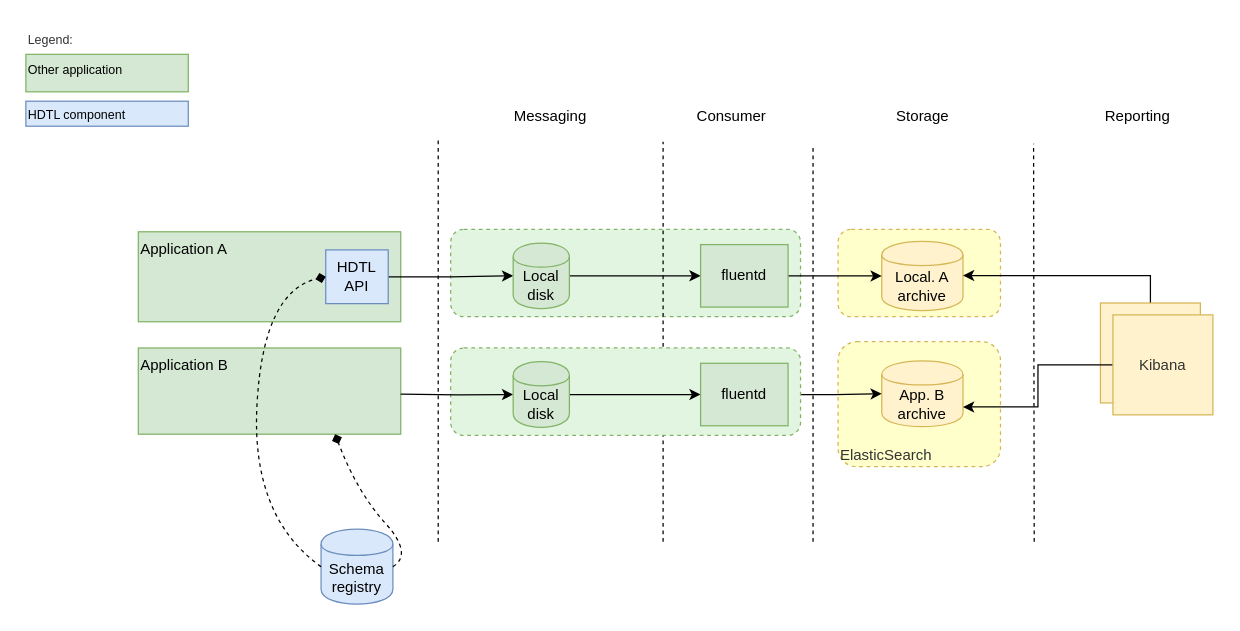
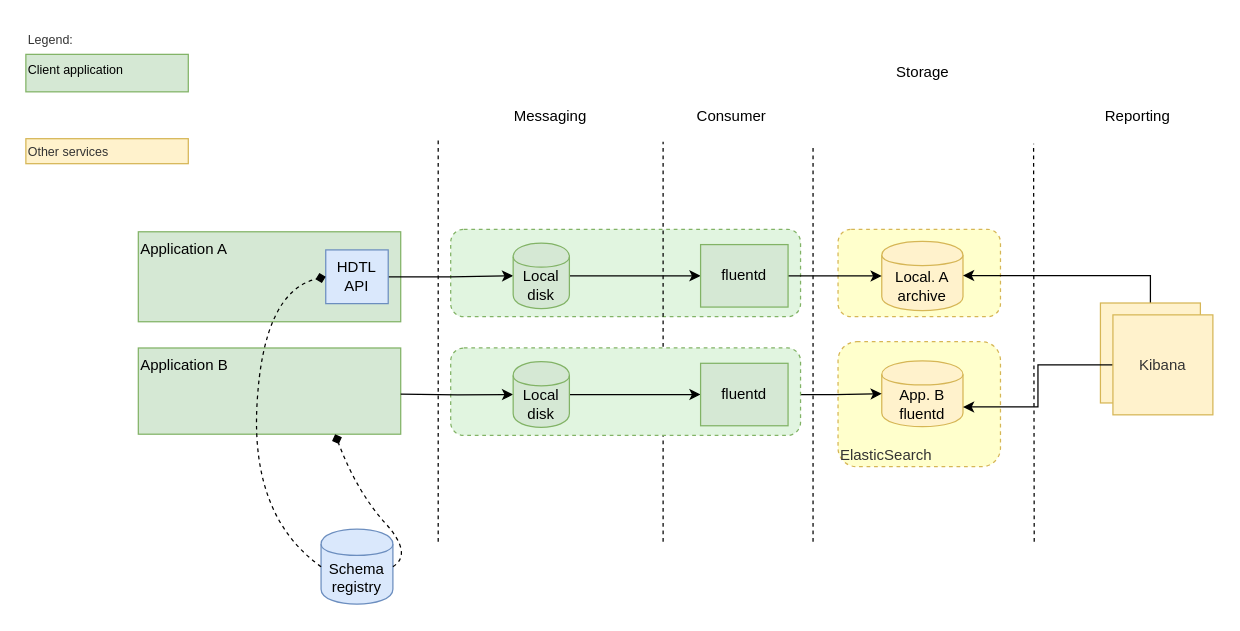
(81, 71) -> (81, 71)
(107, 114) -> none
(923, 117) -> (923, 73)
none -> (107, 151)
(923, 404) -> (923, 404)
